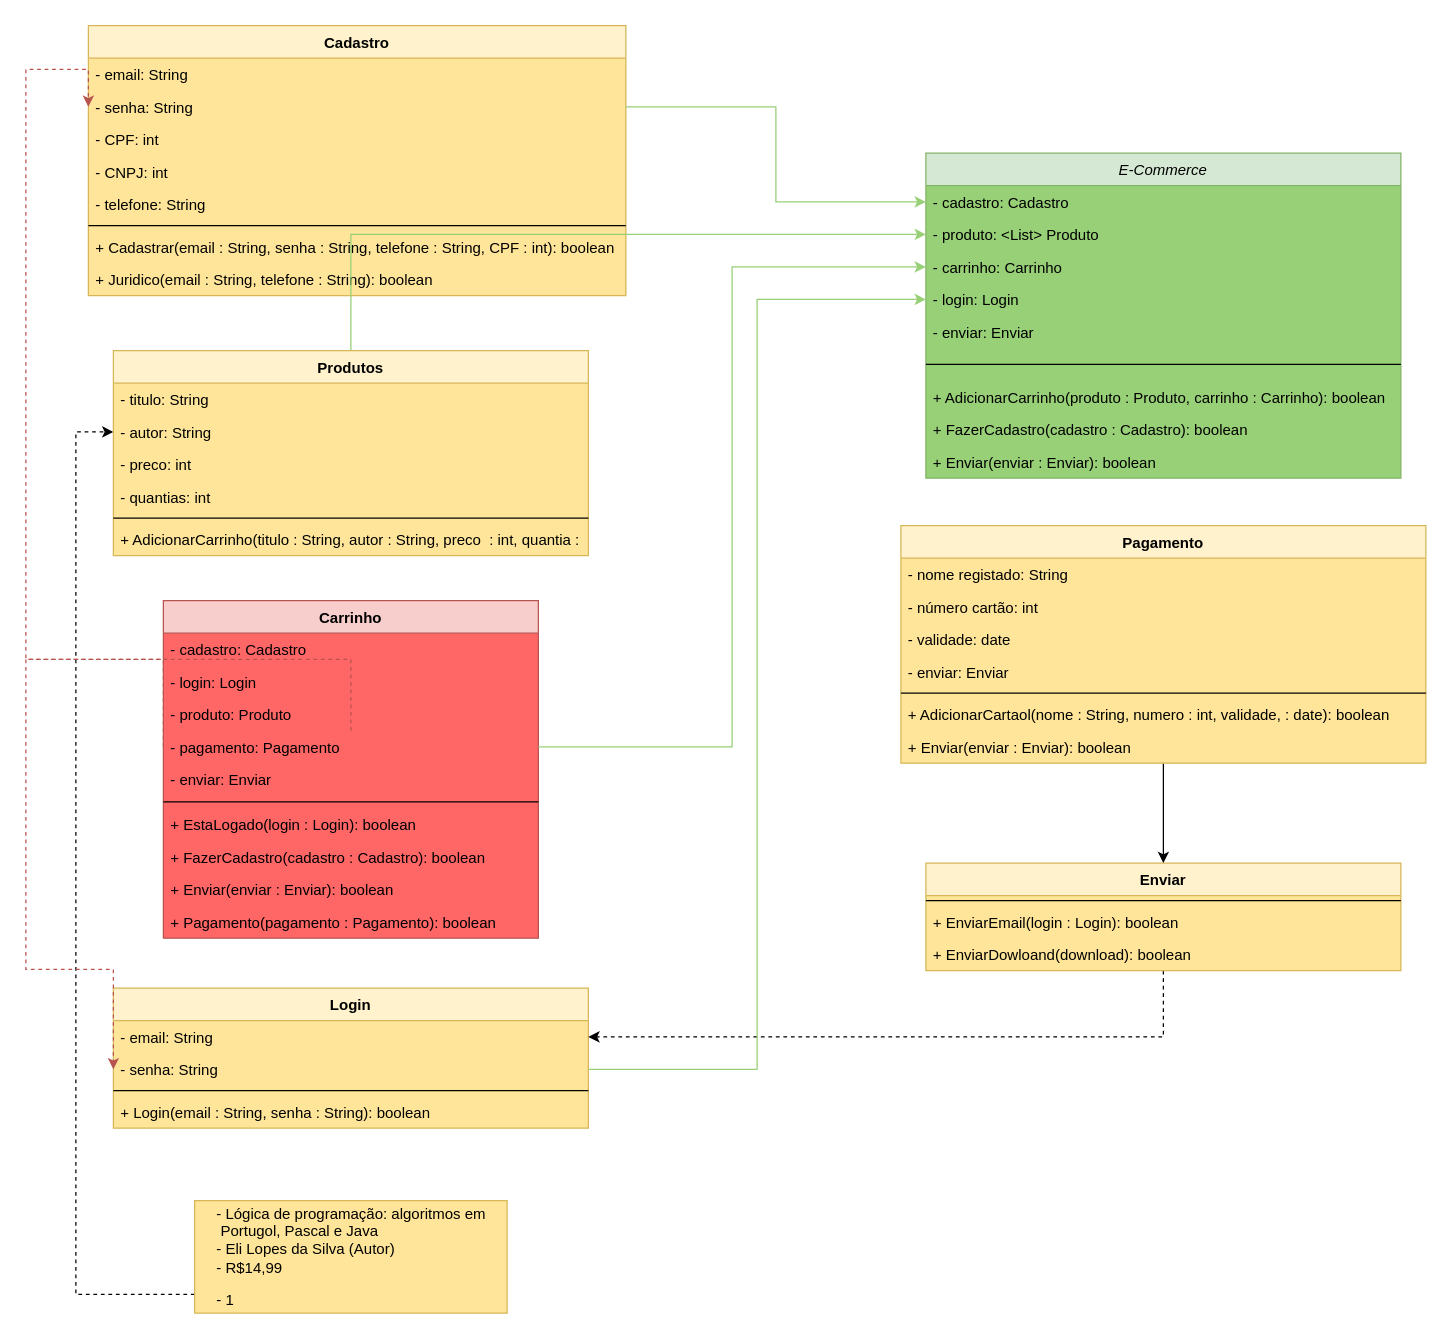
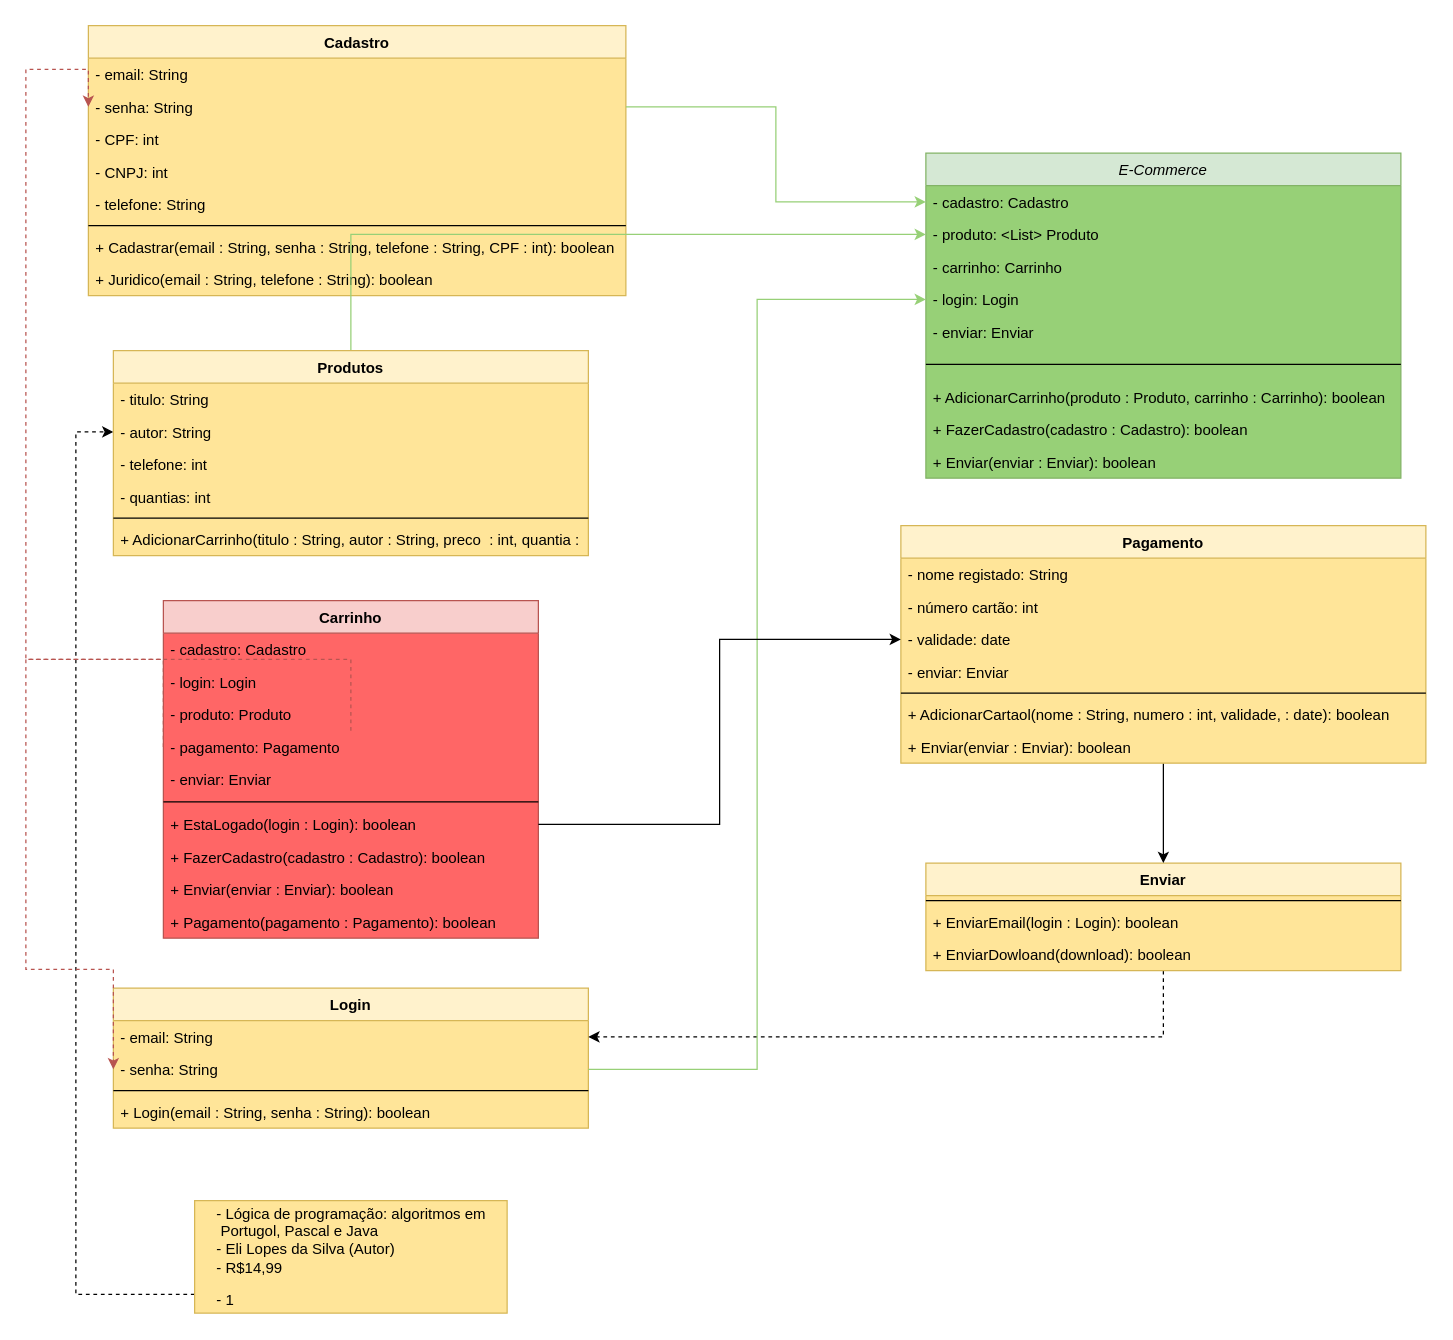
(916, 267) -> none
(163, 465) -> (173, 465)
none -> (719, 736)
